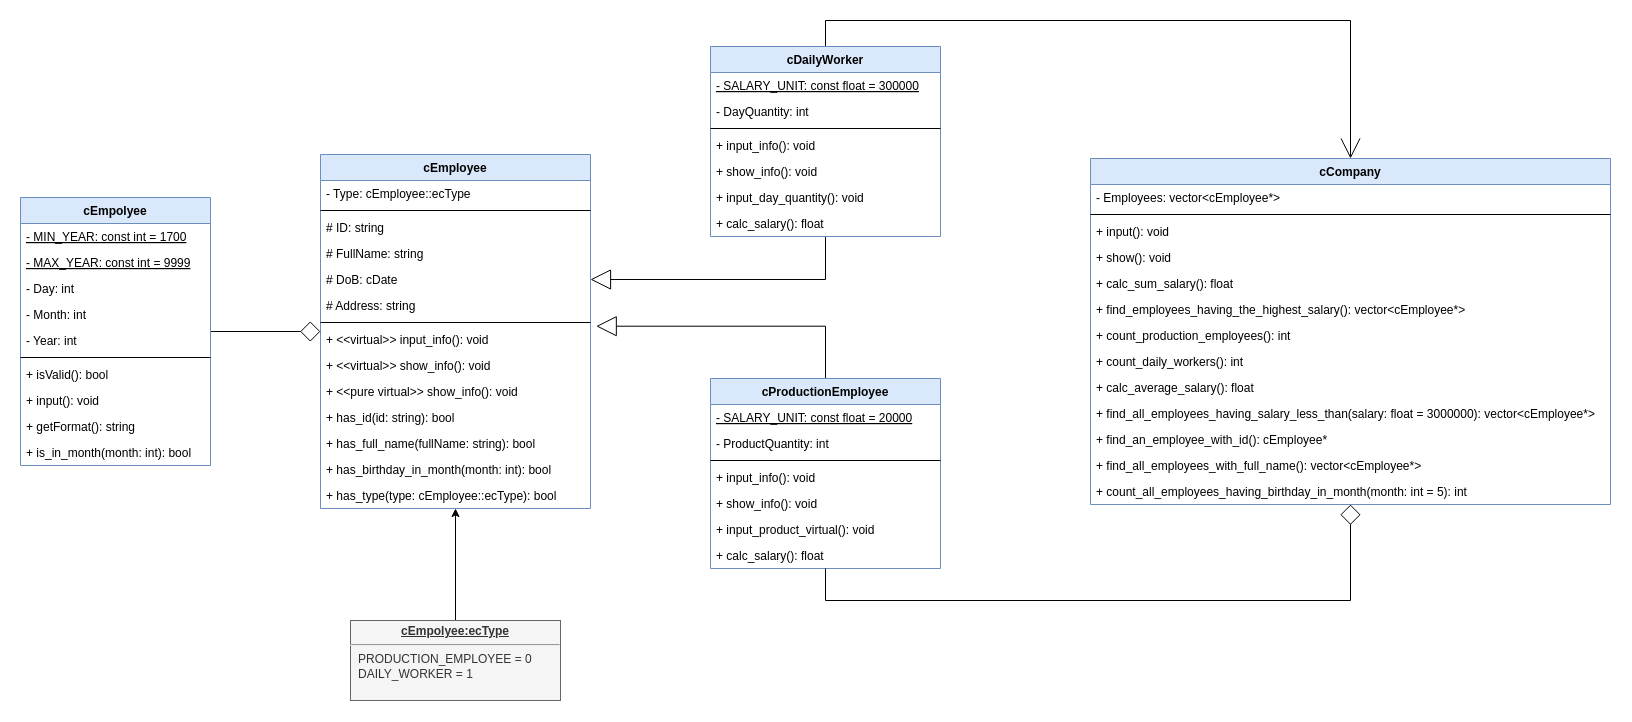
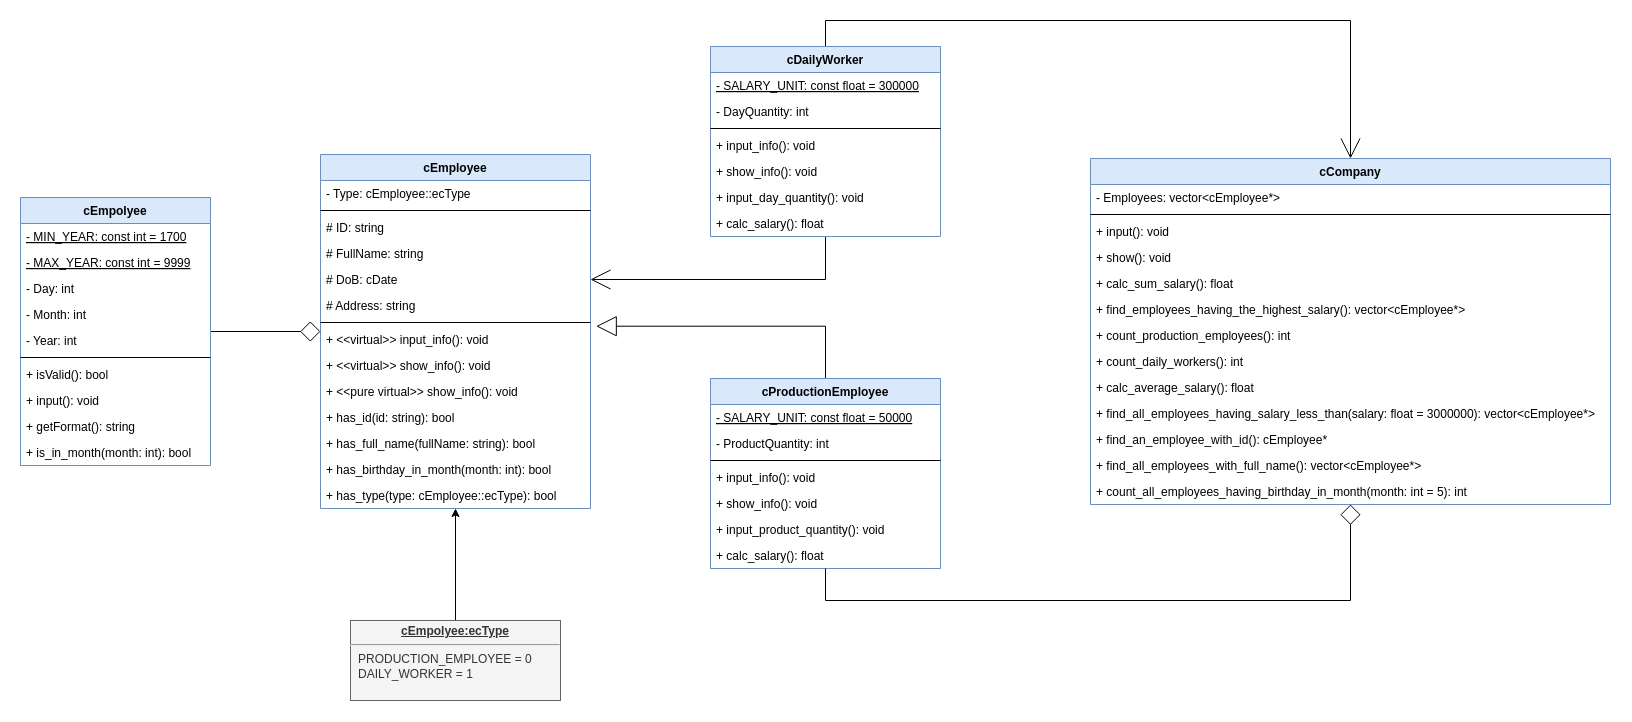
(612, 280) -> (603, 280)
(819, 418) -> (819, 418)
(809, 530) -> (814, 530)
